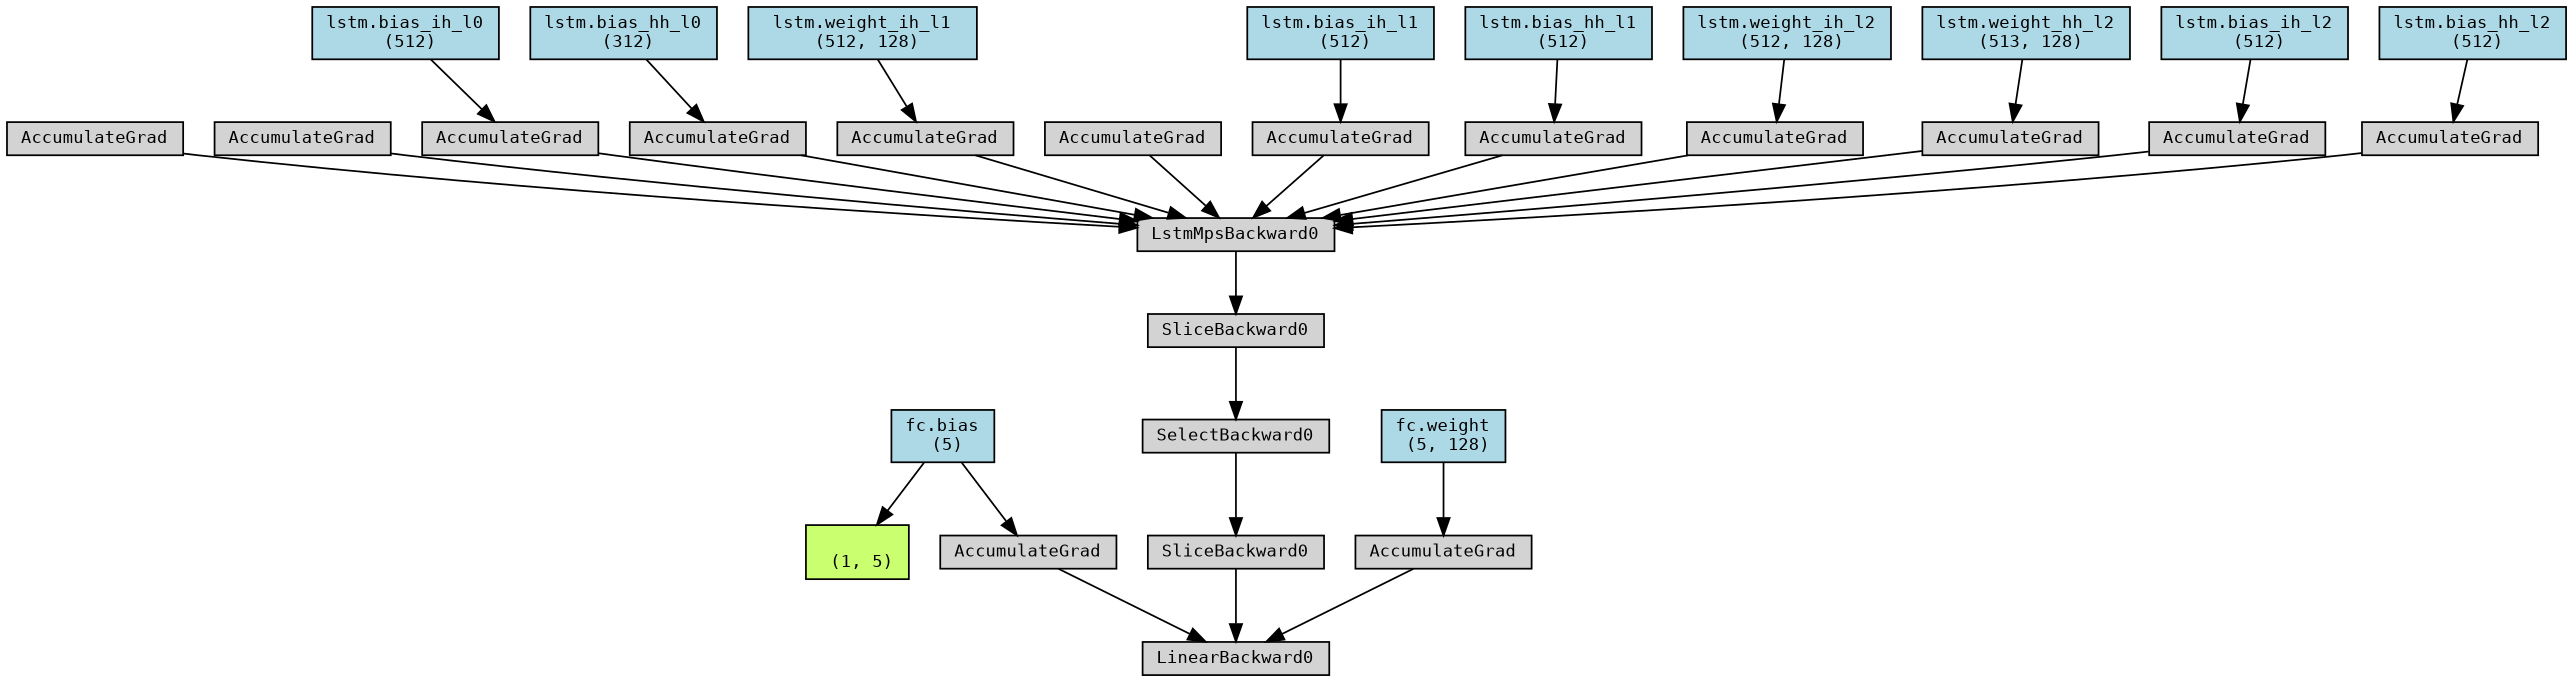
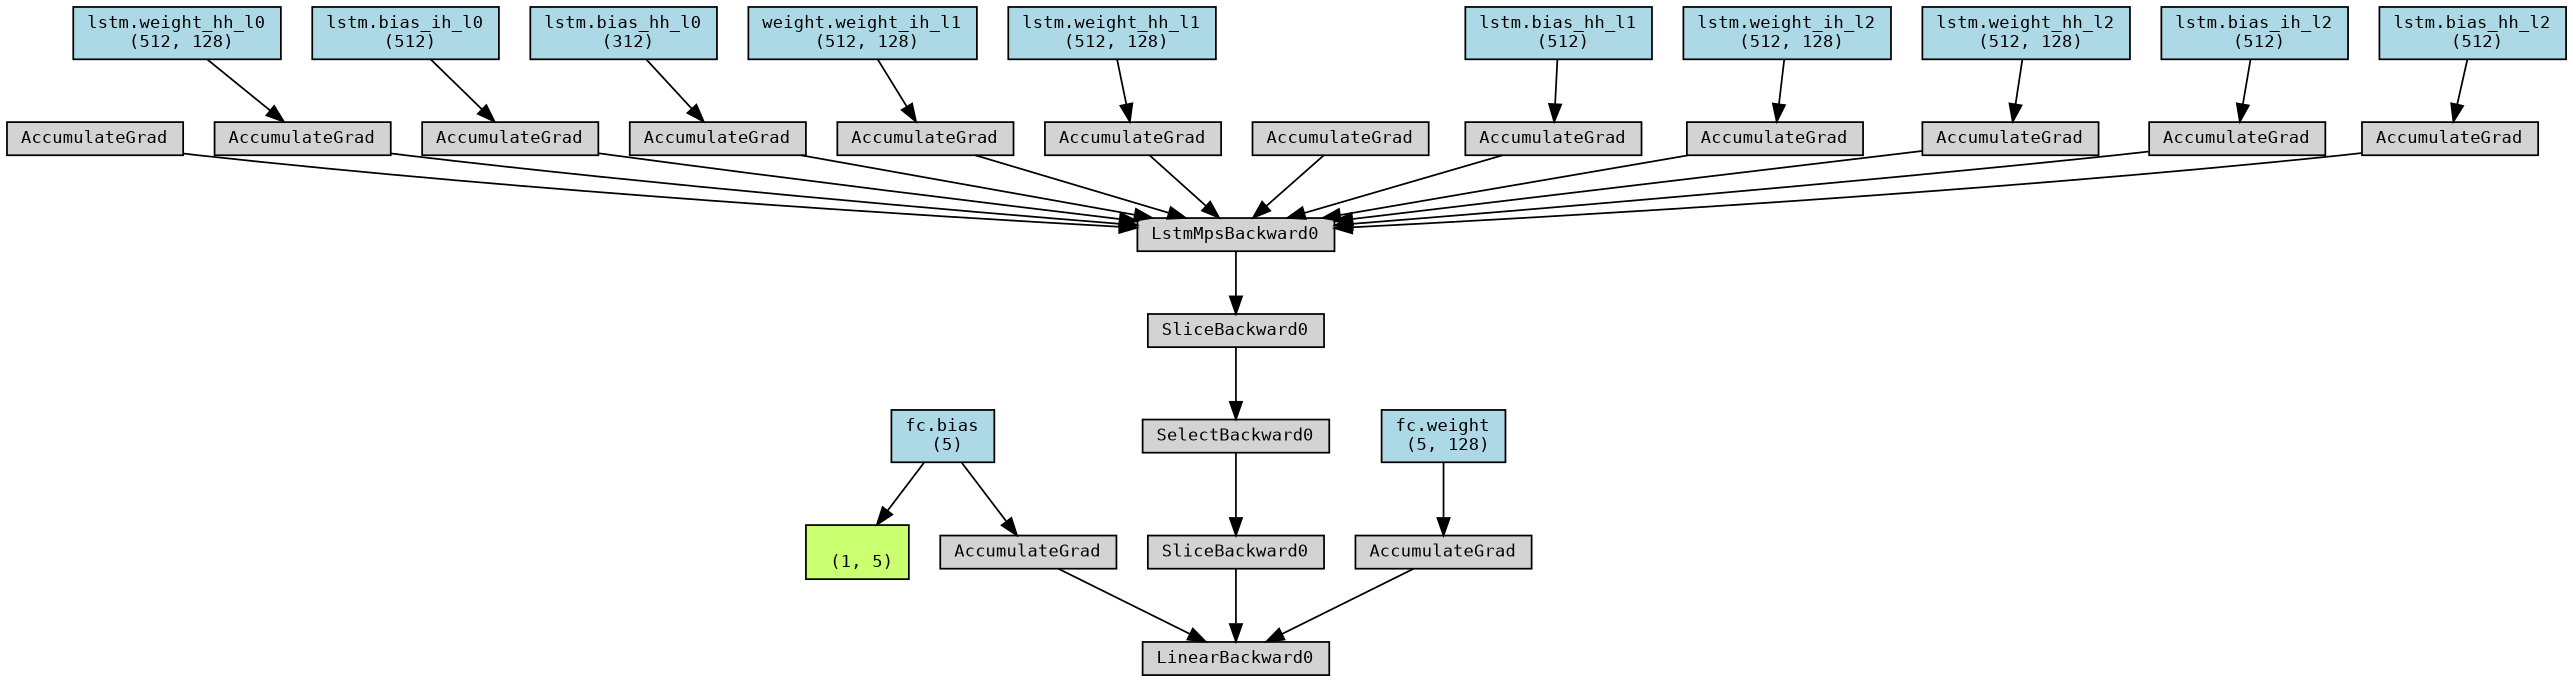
none -> (177, 33)
(863, 33) -> (863, 33)
none -> (1112, 33)
(1341, 33) -> none
(2026, 33) -> (2026, 33)
